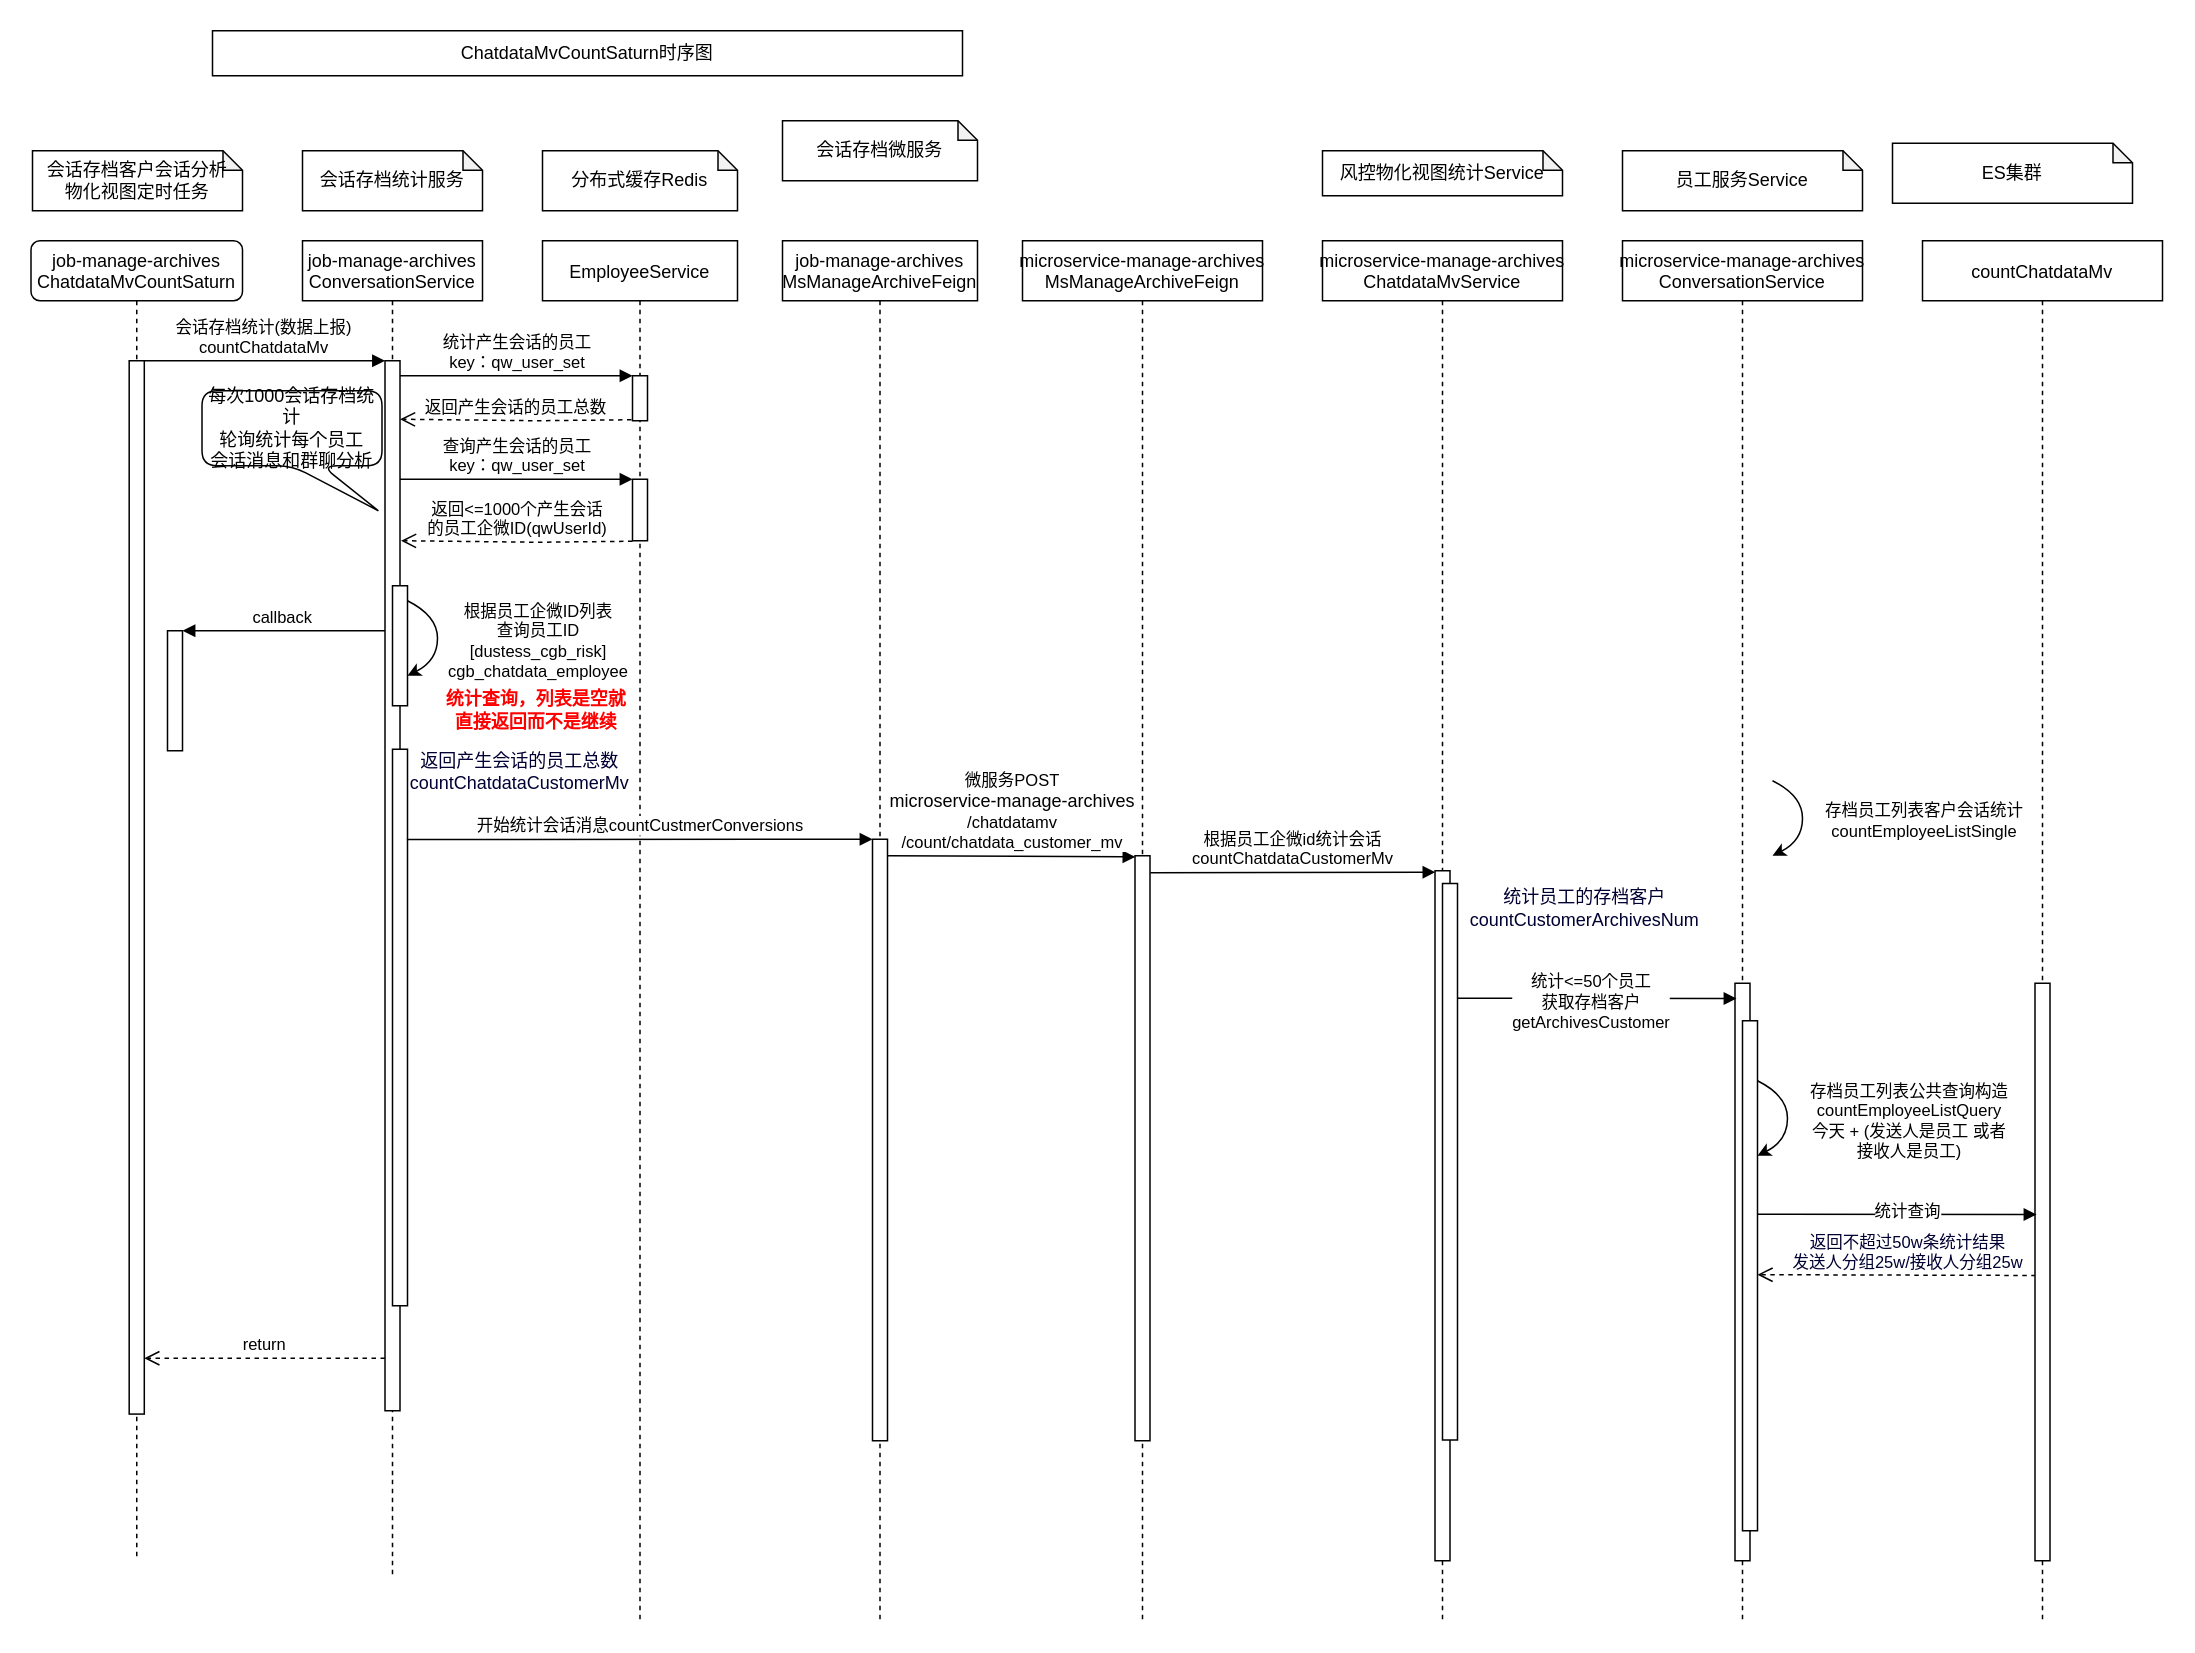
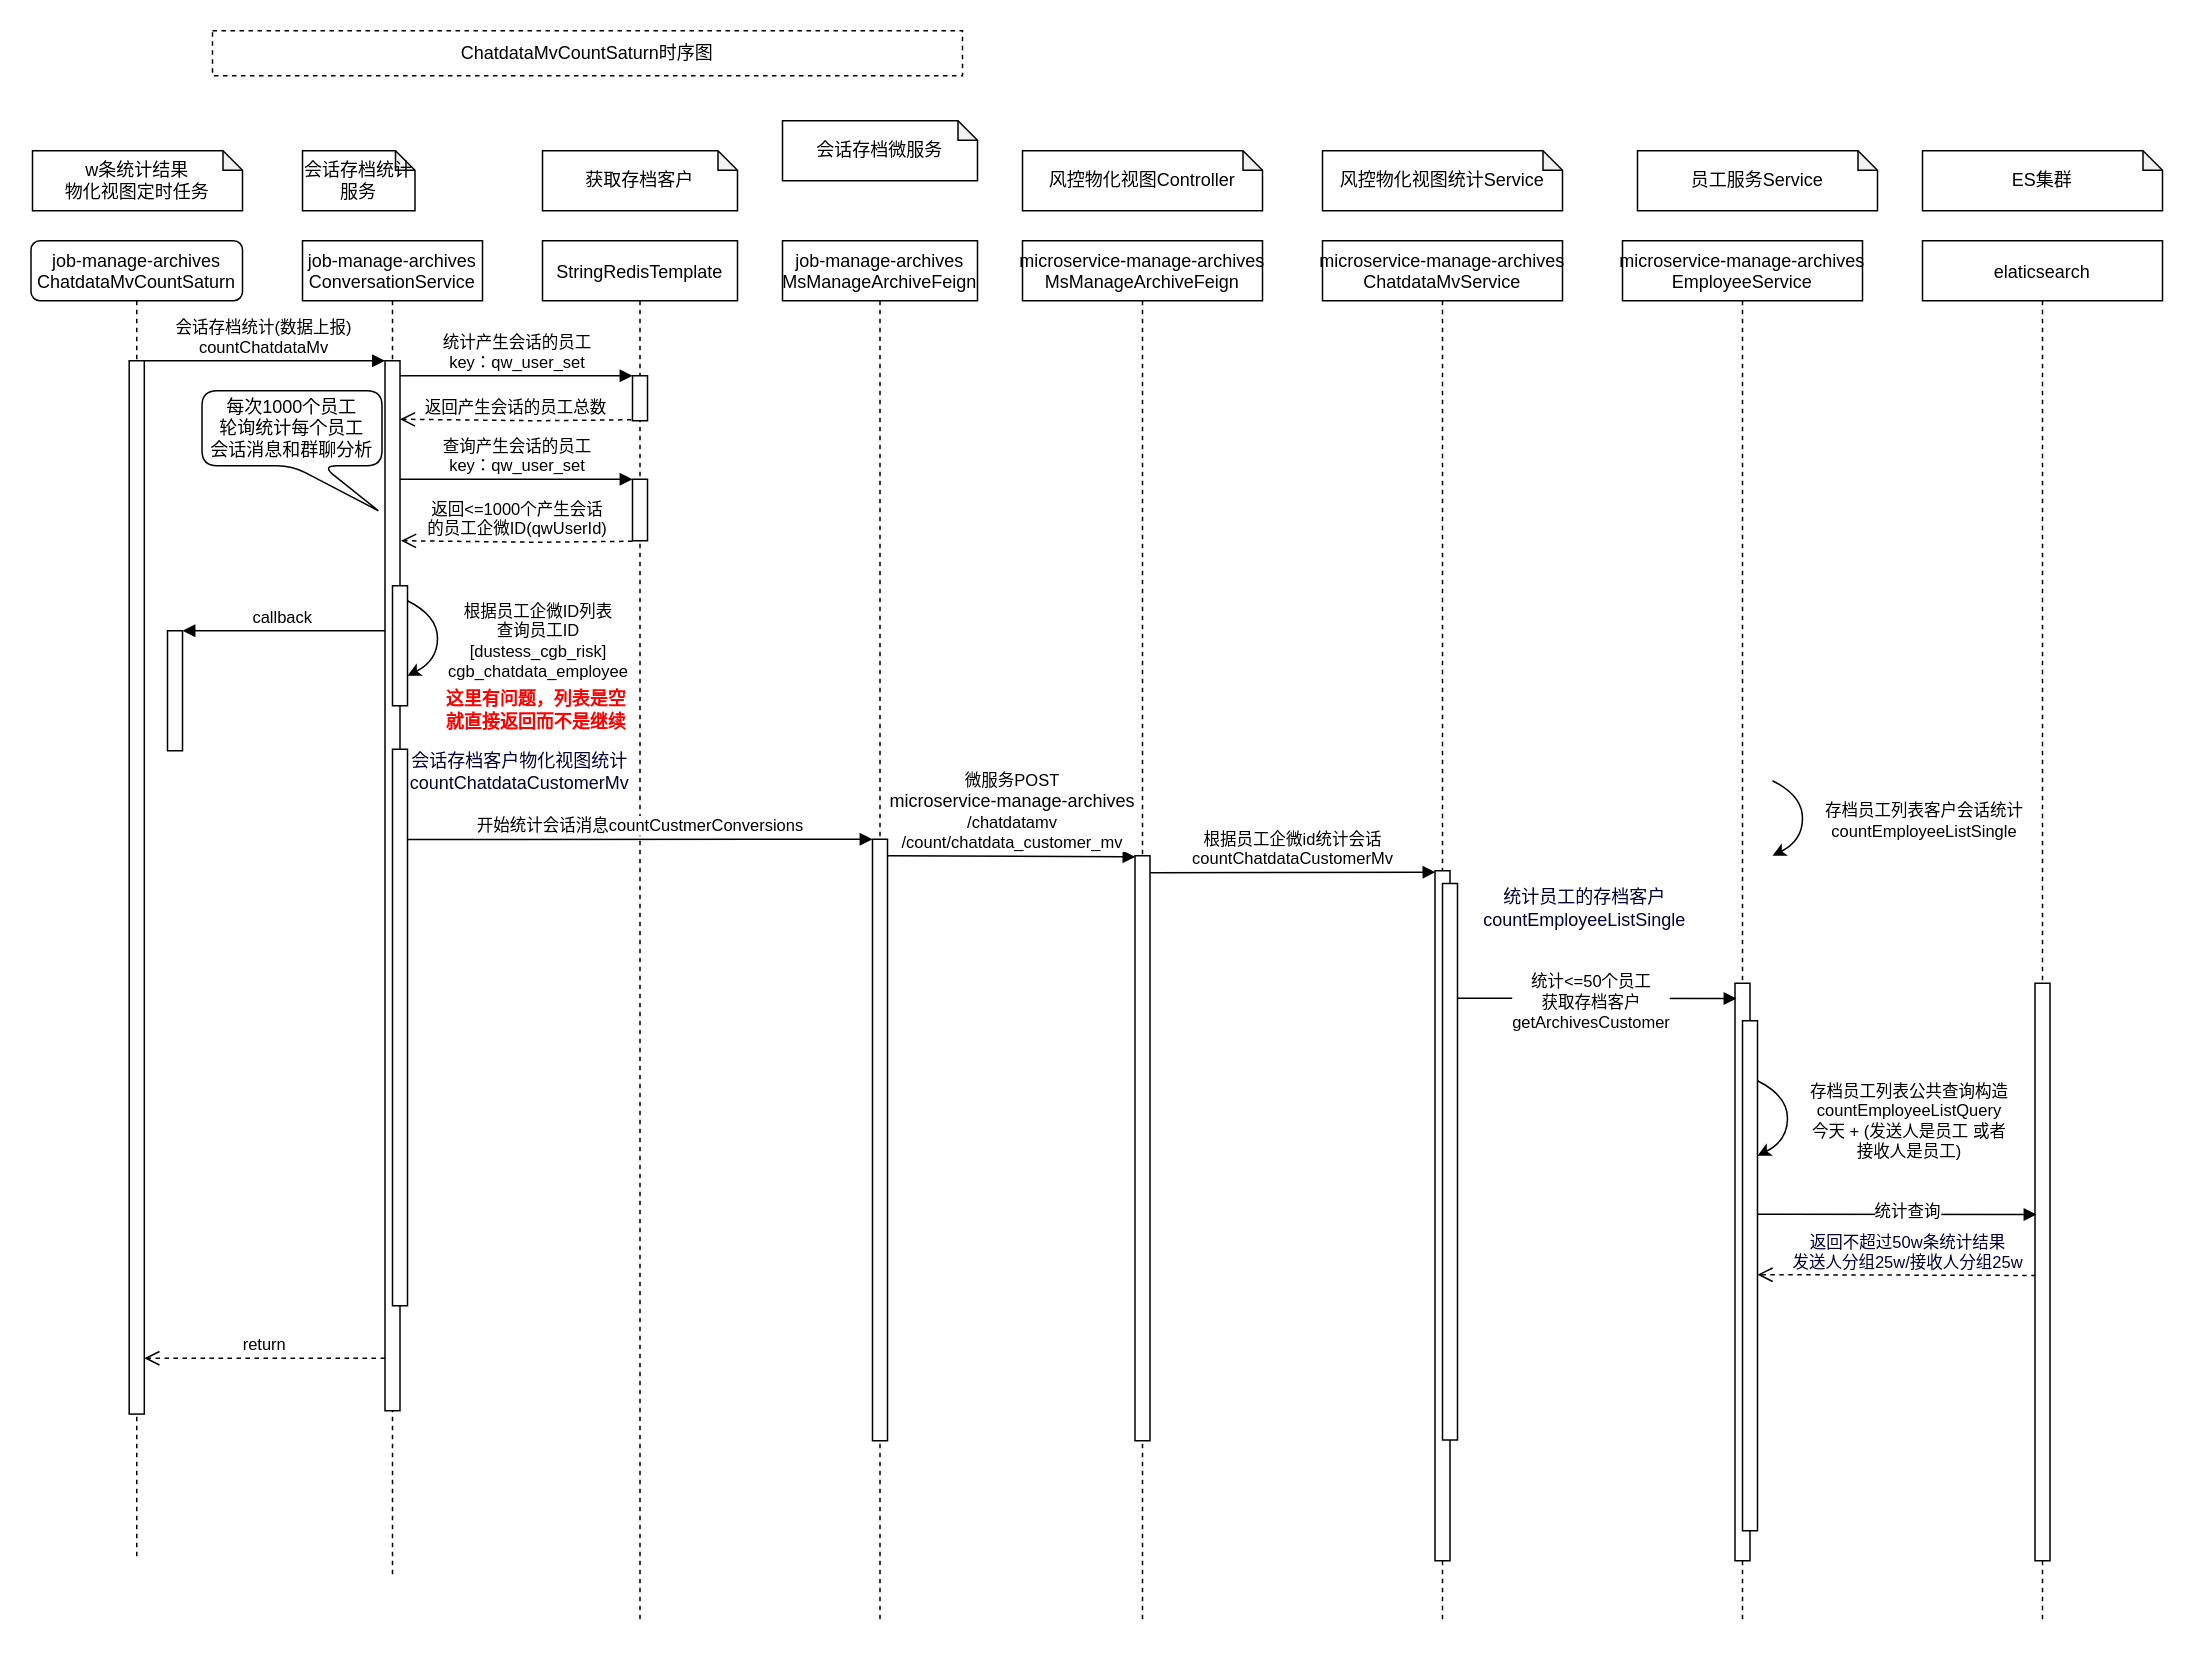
(587, 53) -> (587, 53)
(1442, 173) -> (1442, 181)
(2012, 173) -> (2042, 181)
(137, 181) -> (137, 181)
(392, 181) -> (359, 181)
(640, 181) -> (640, 181)
none -> (1142, 181)
(1742, 181) -> (1757, 181)
(1742, 261) -> (1742, 261)
(639, 272) -> (639, 272)
(2042, 272) -> (2042, 272)
(292, 428) -> (292, 428)
(536, 710) -> (536, 710)
(520, 772) -> (520, 772)
(1585, 908) -> (1585, 908)
